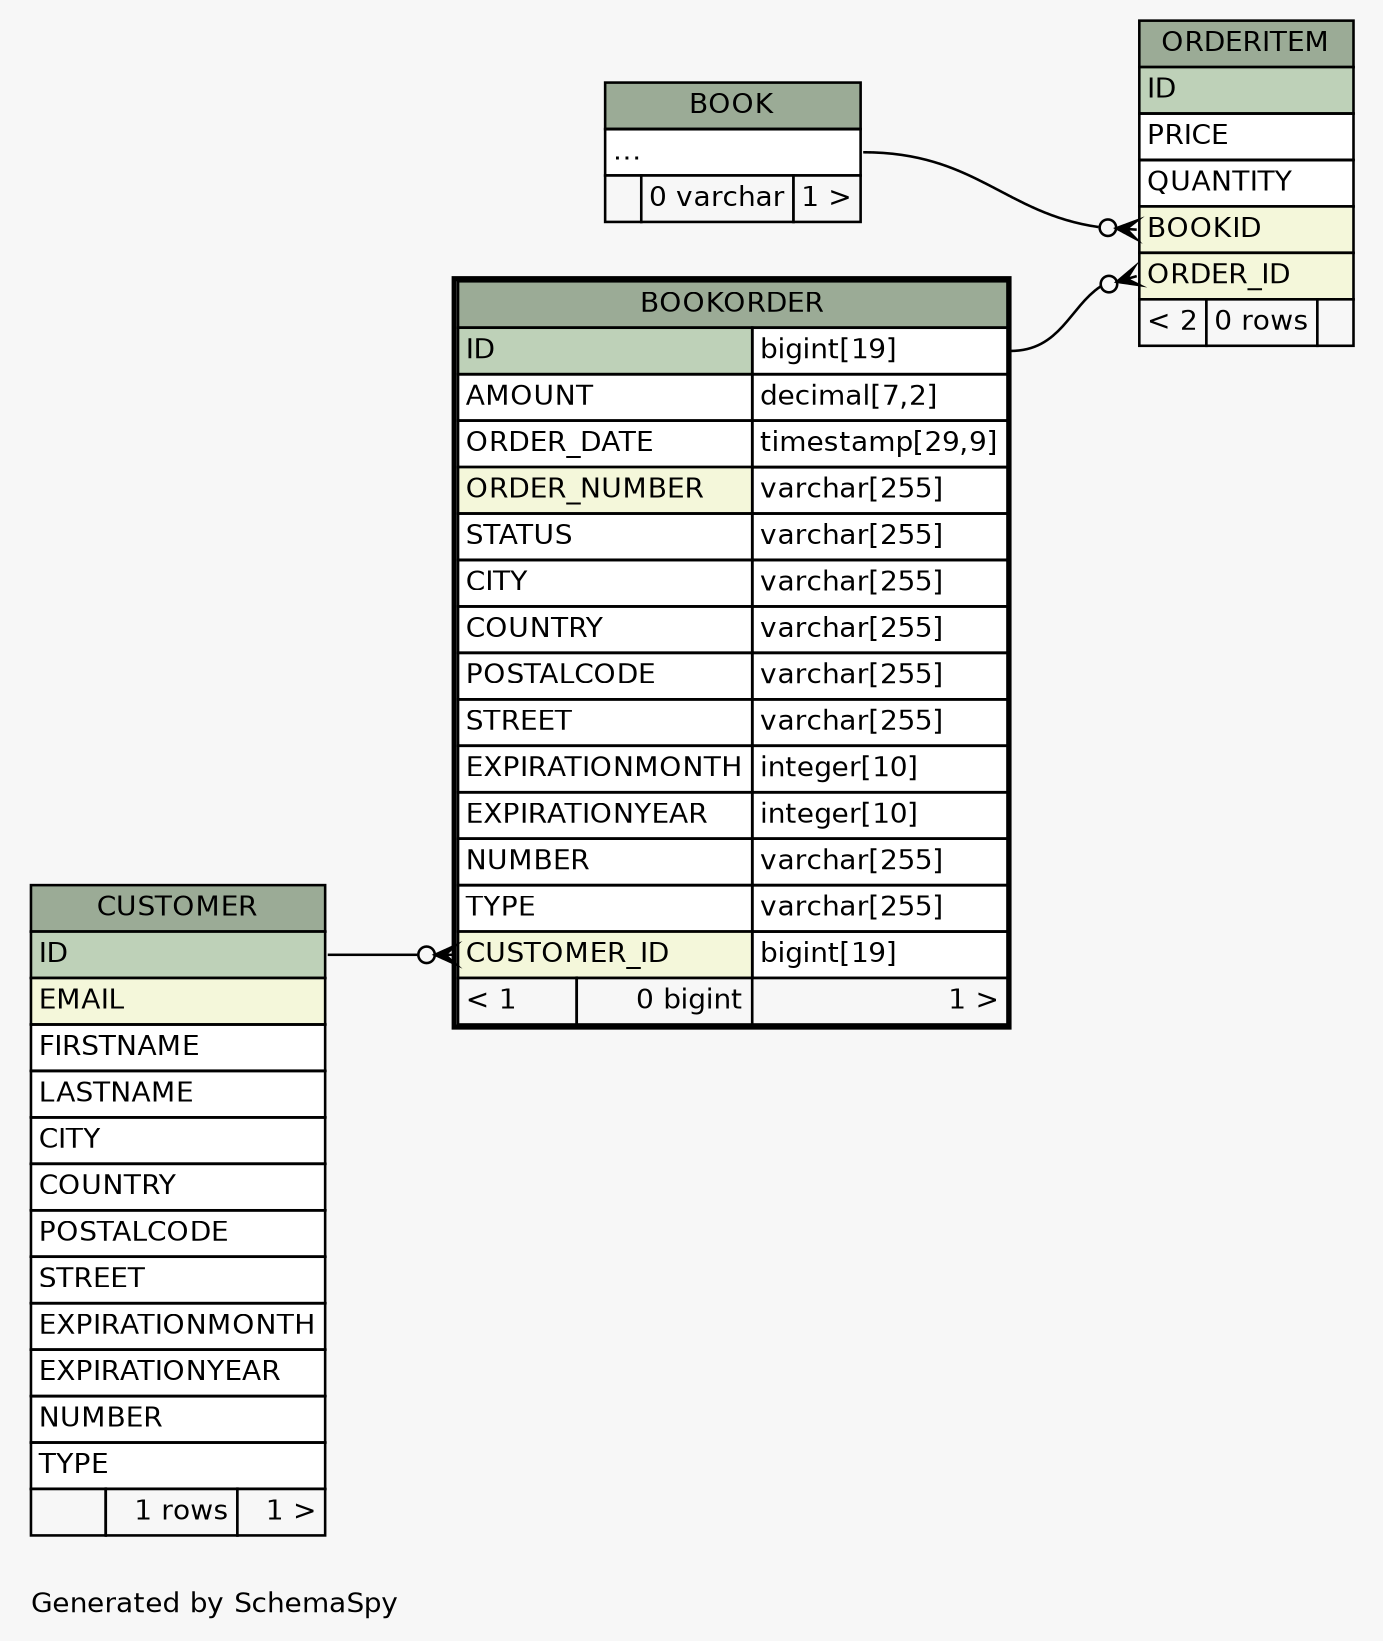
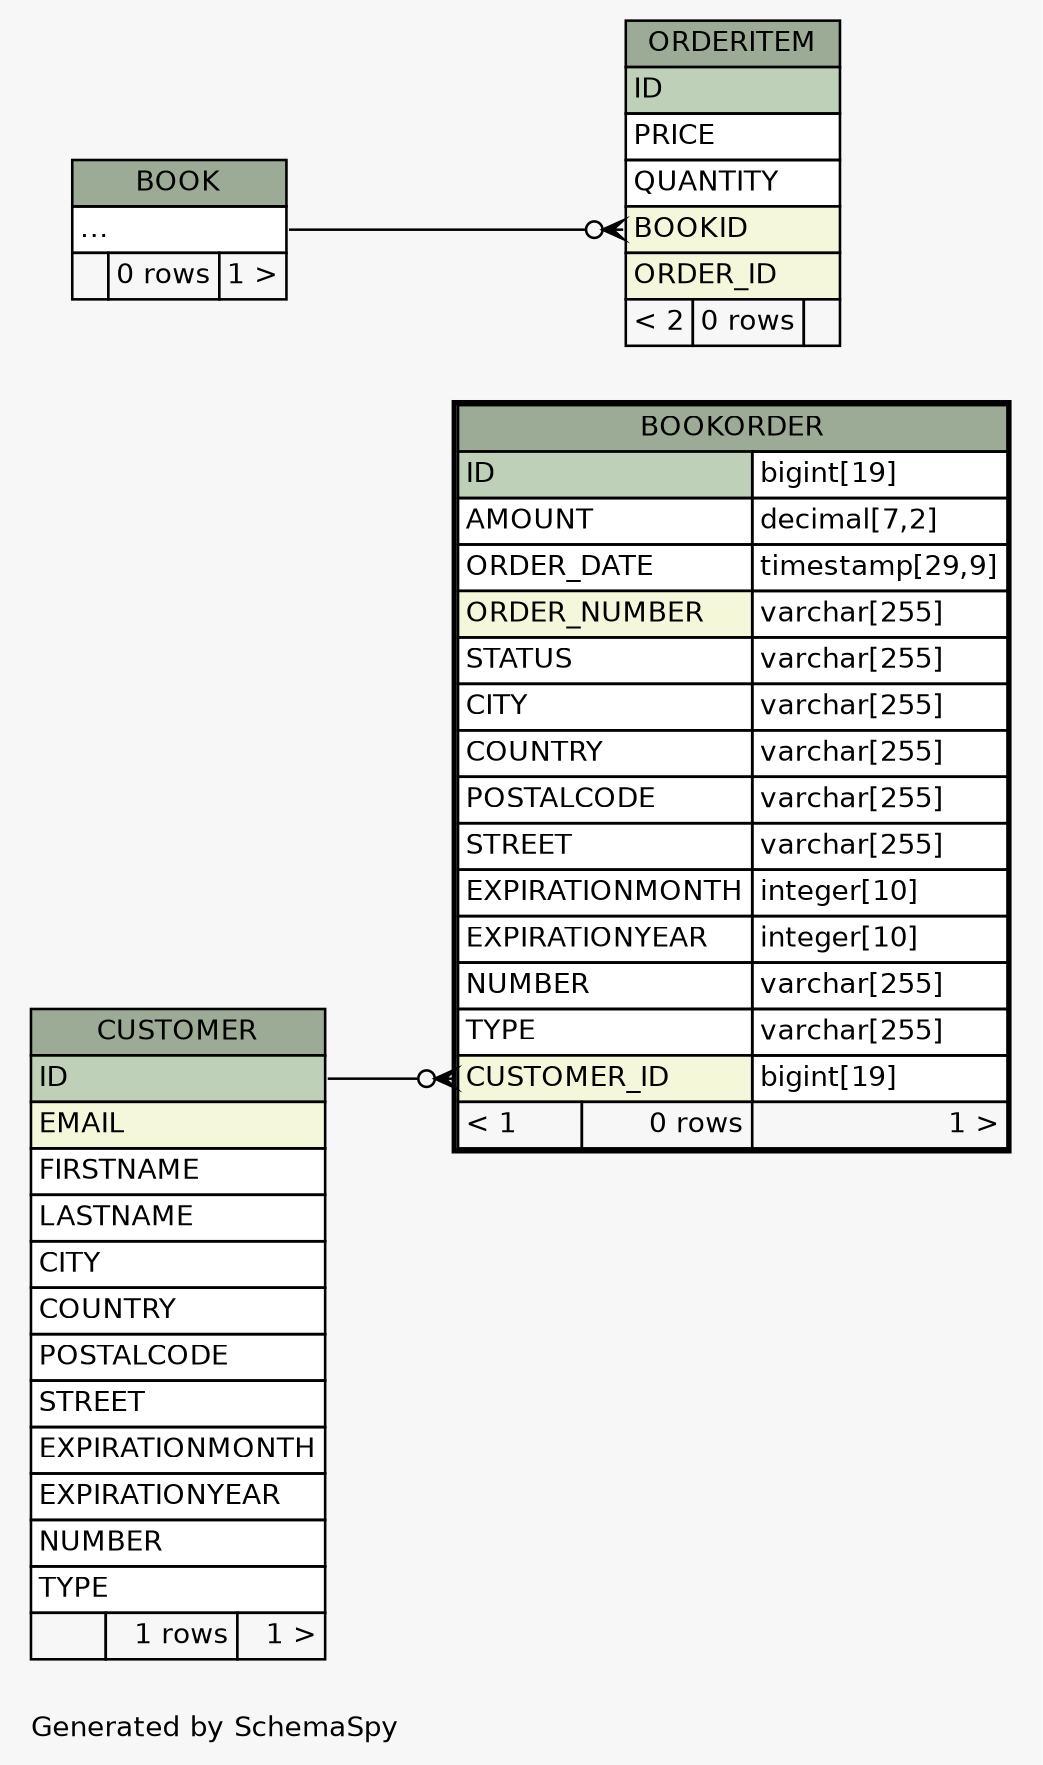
(717, 197) -> (164, 275)
(1061, 328) -> none
(690, 1000) -> (697, 1124)
